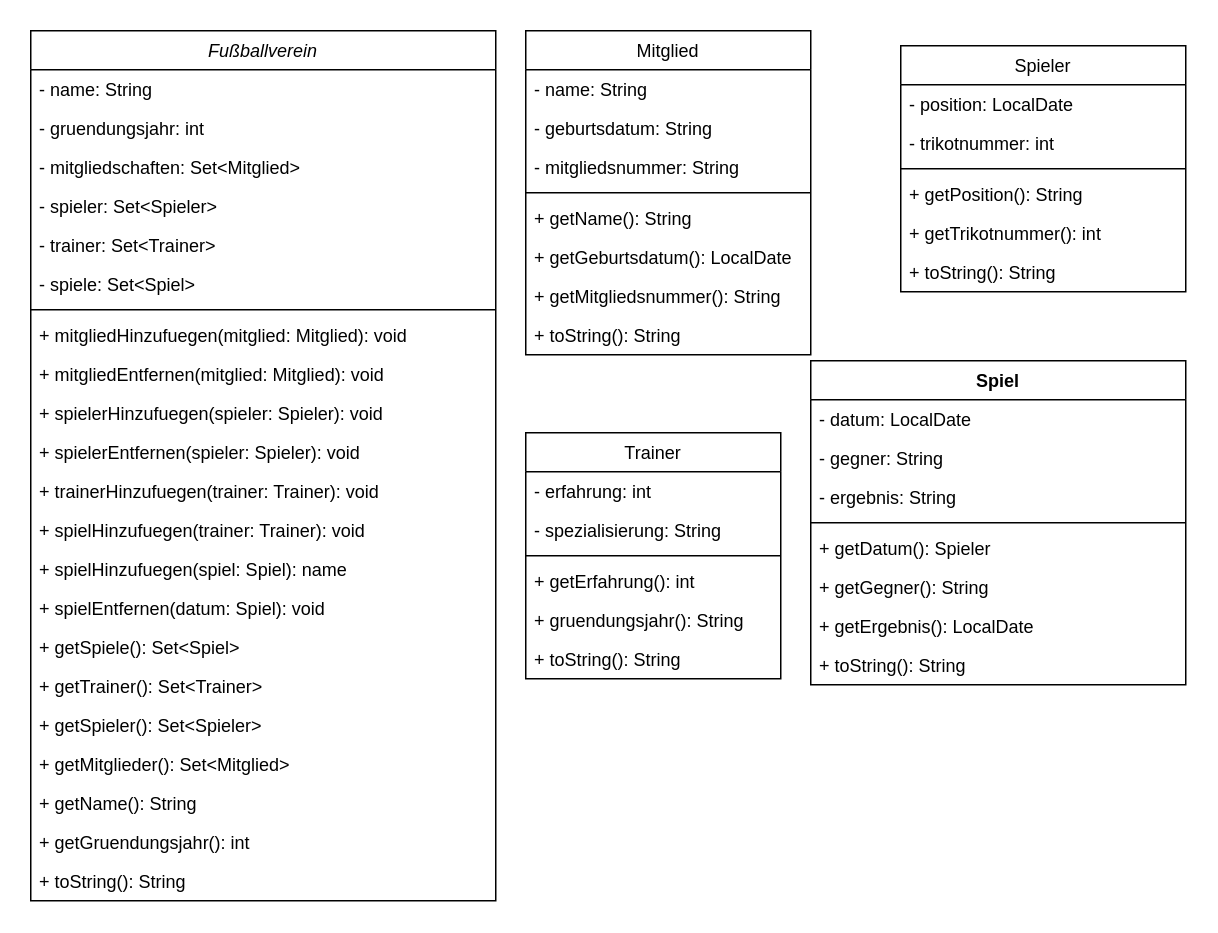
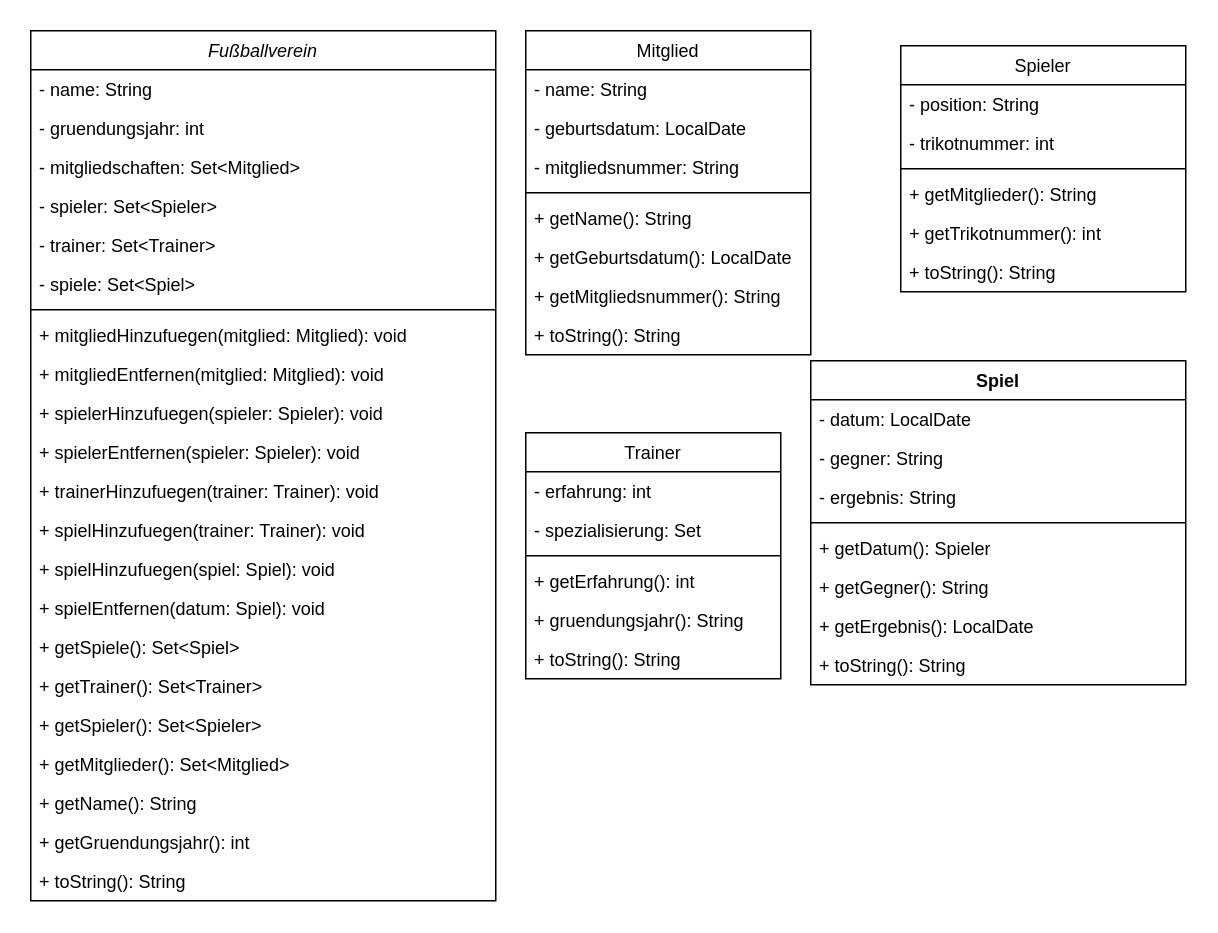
(1001, 105) -> (986, 105)
(636, 129) -> (651, 129)
(1011, 195) -> (1019, 195)
(641, 531) -> (629, 531)
(202, 570) -> (200, 570)
